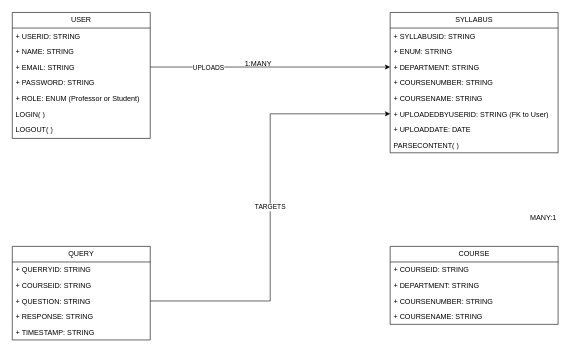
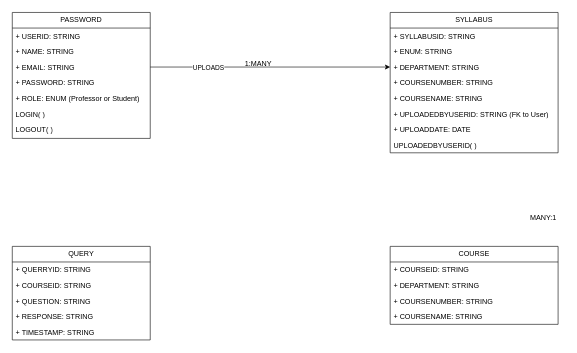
(81, 20) -> (81, 20)
(423, 146) -> (431, 146)
(270, 206) -> none
